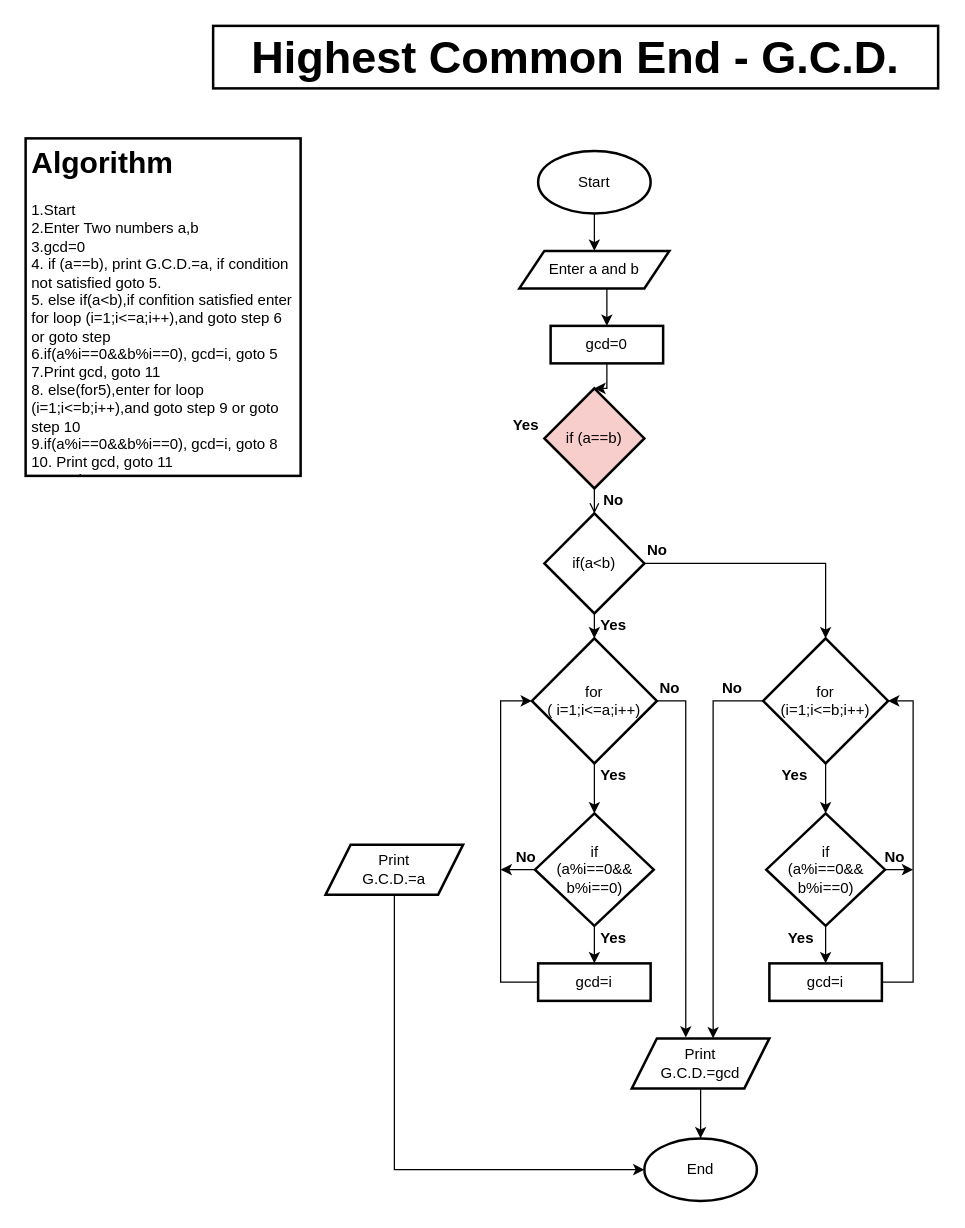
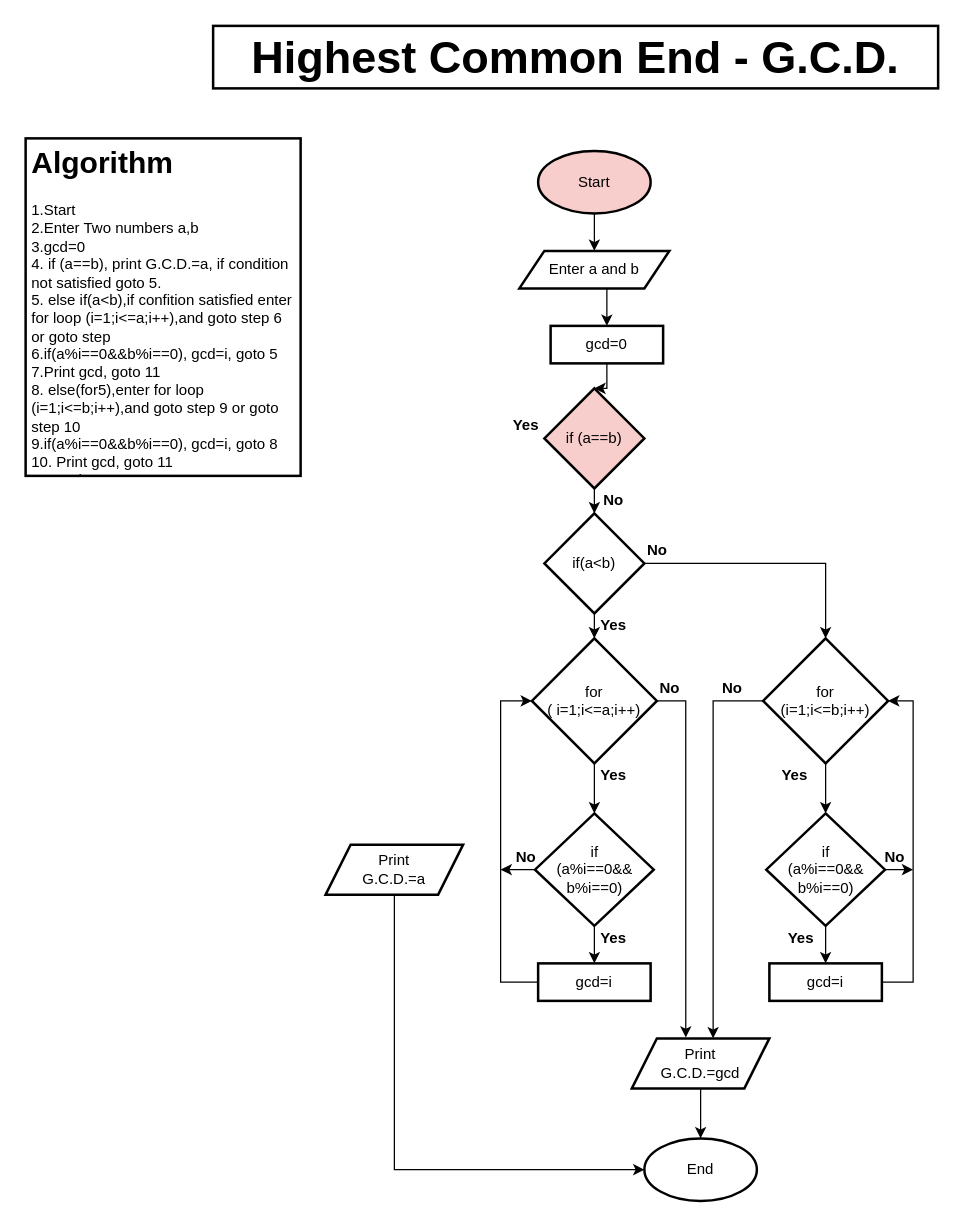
(594, 182) -> (594, 182)
(594, 506) -> (594, 503)
